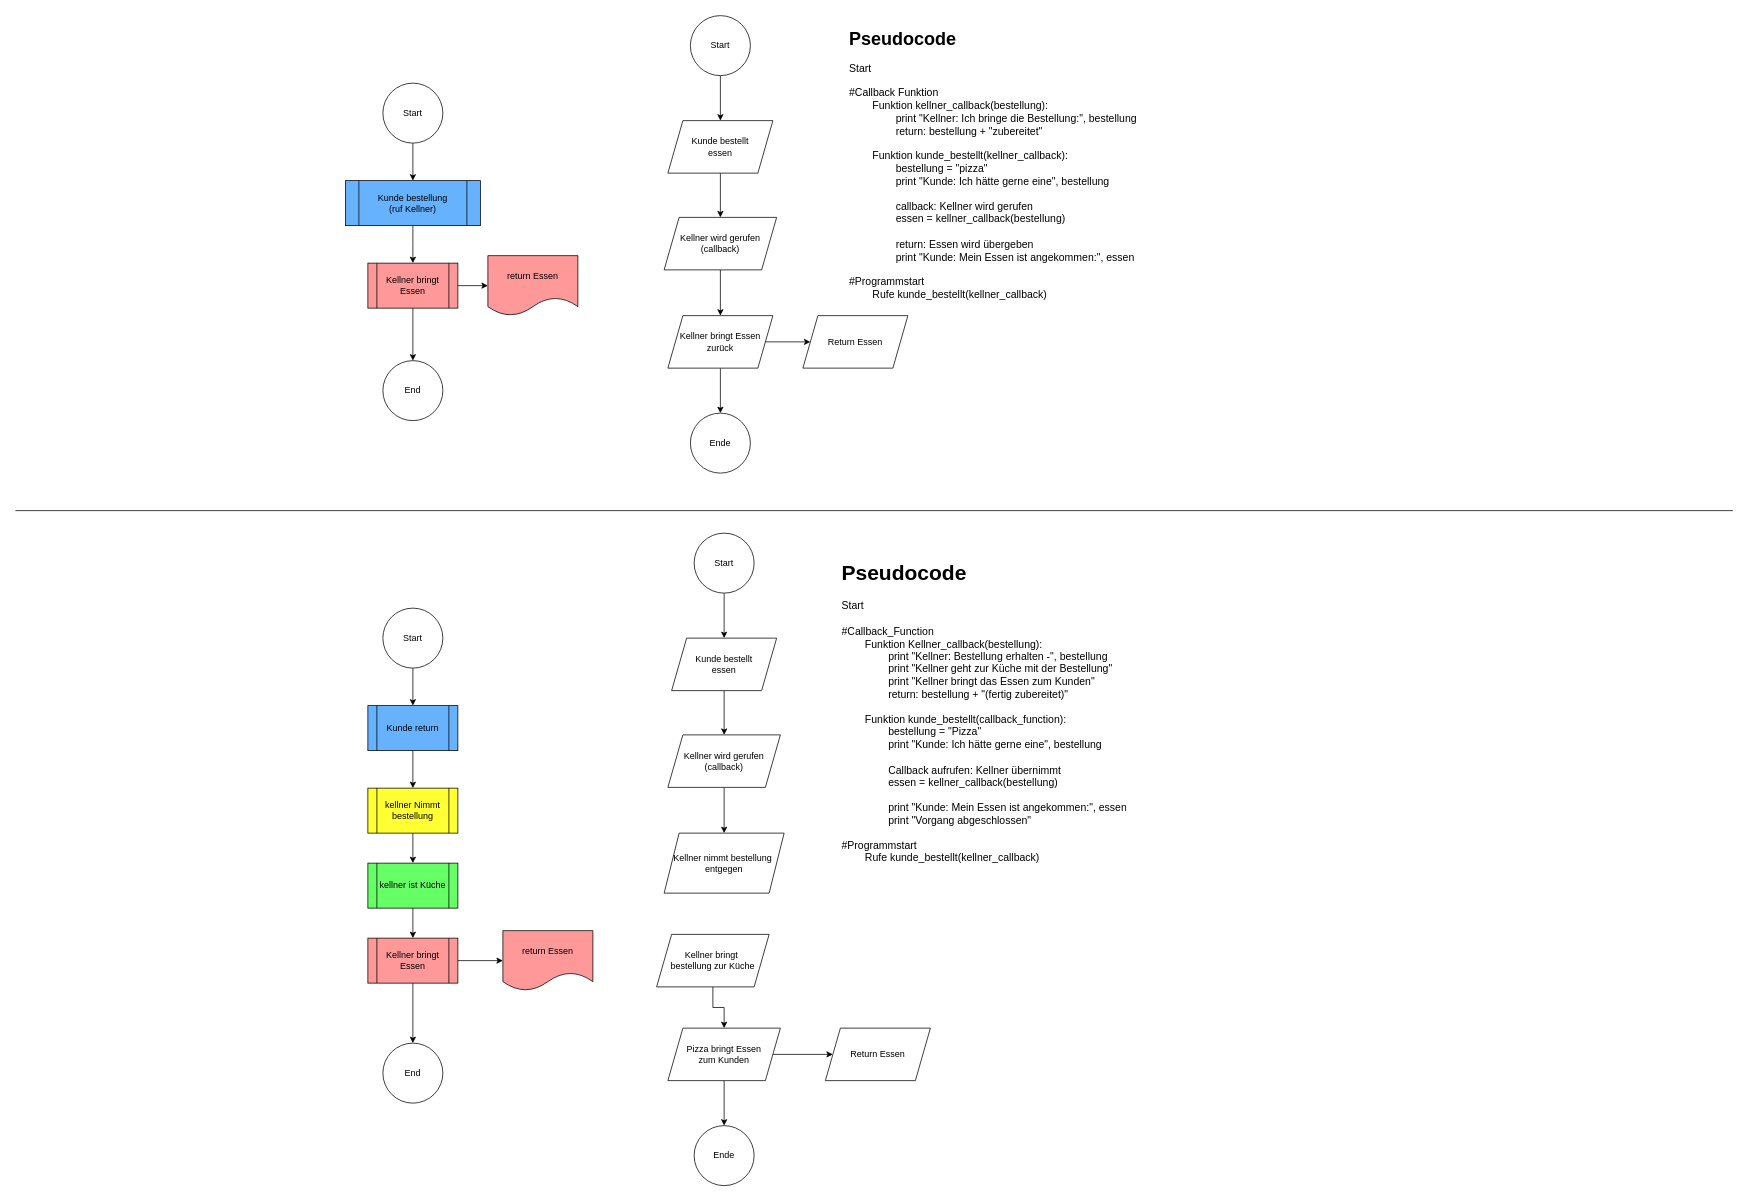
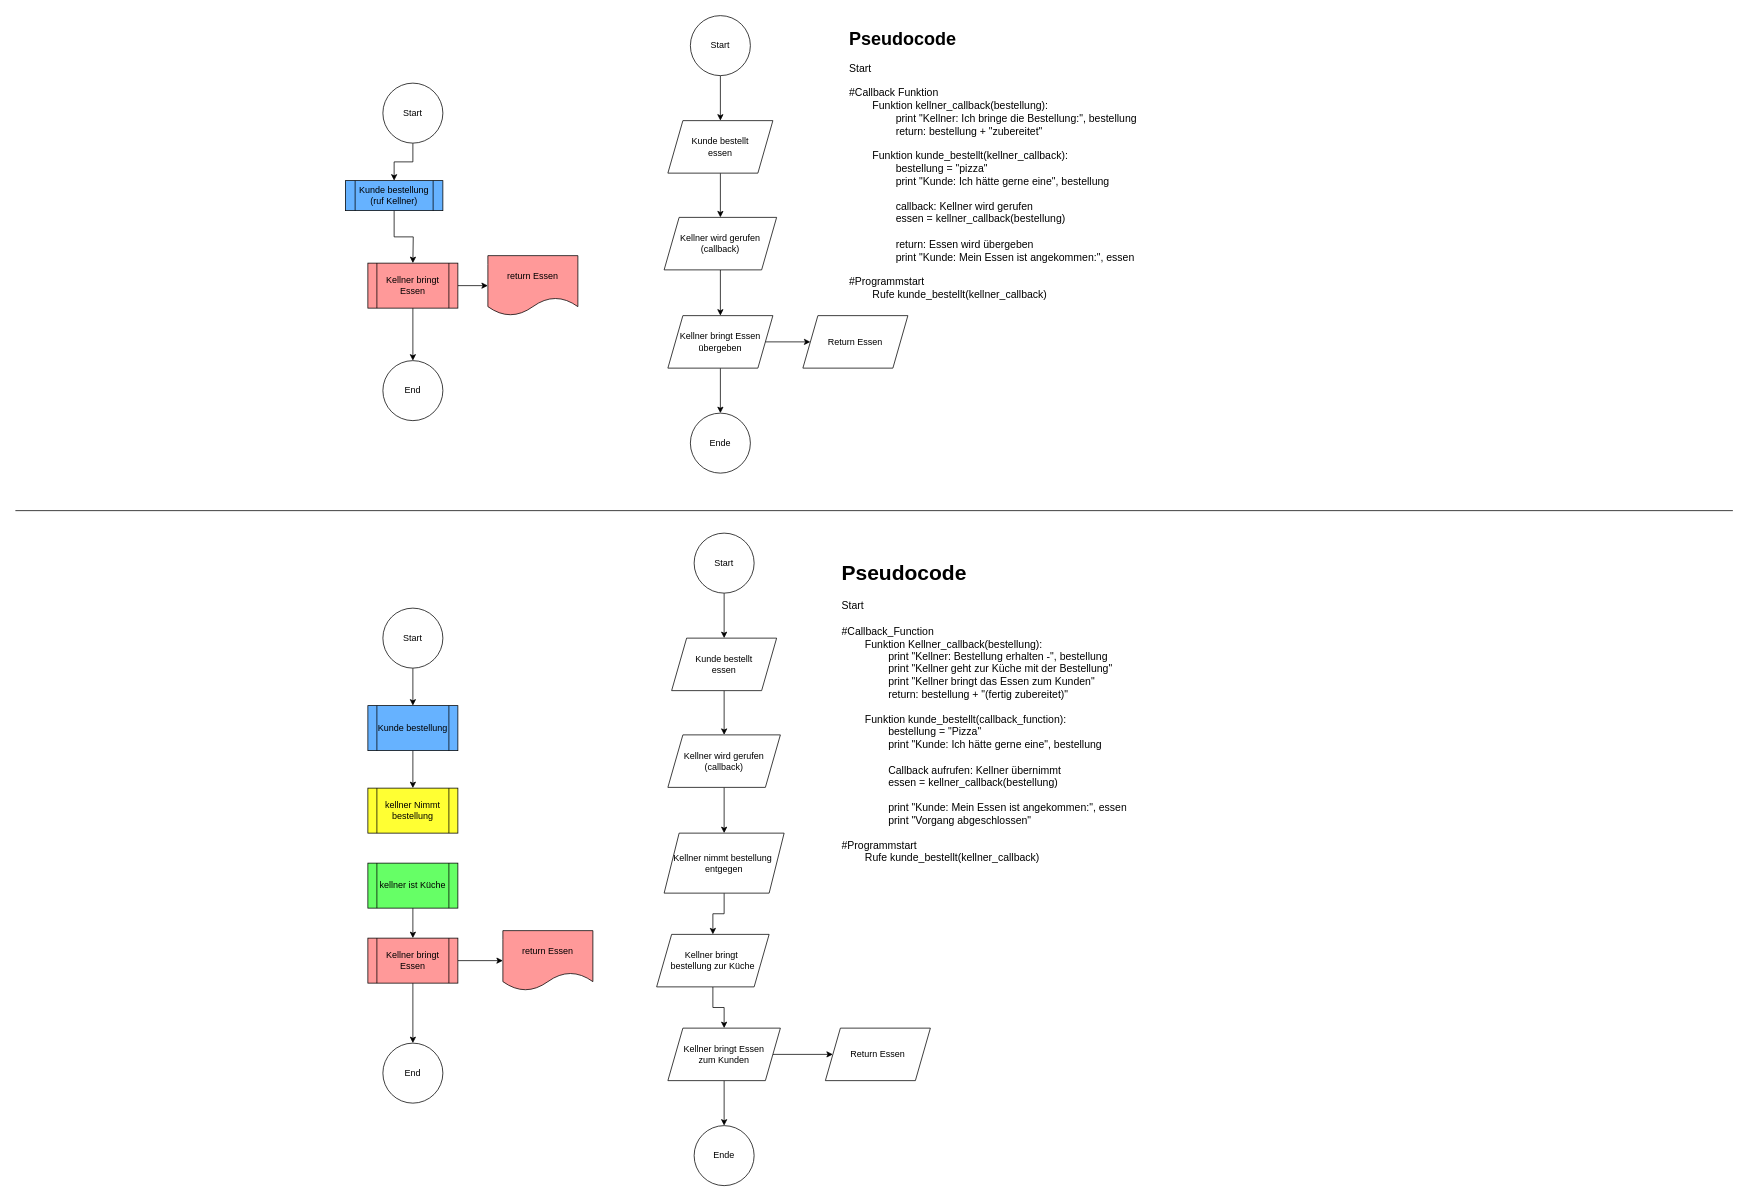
(413, 203) -> (394, 195)
(720, 342) -> (720, 342)
(413, 728) -> (413, 728)
(413, 856) -> none
none -> (719, 914)
(724, 1054) -> (724, 1054)
